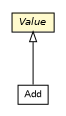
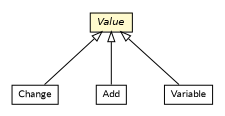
none -> (35, 94)
none -> (189, 94)
